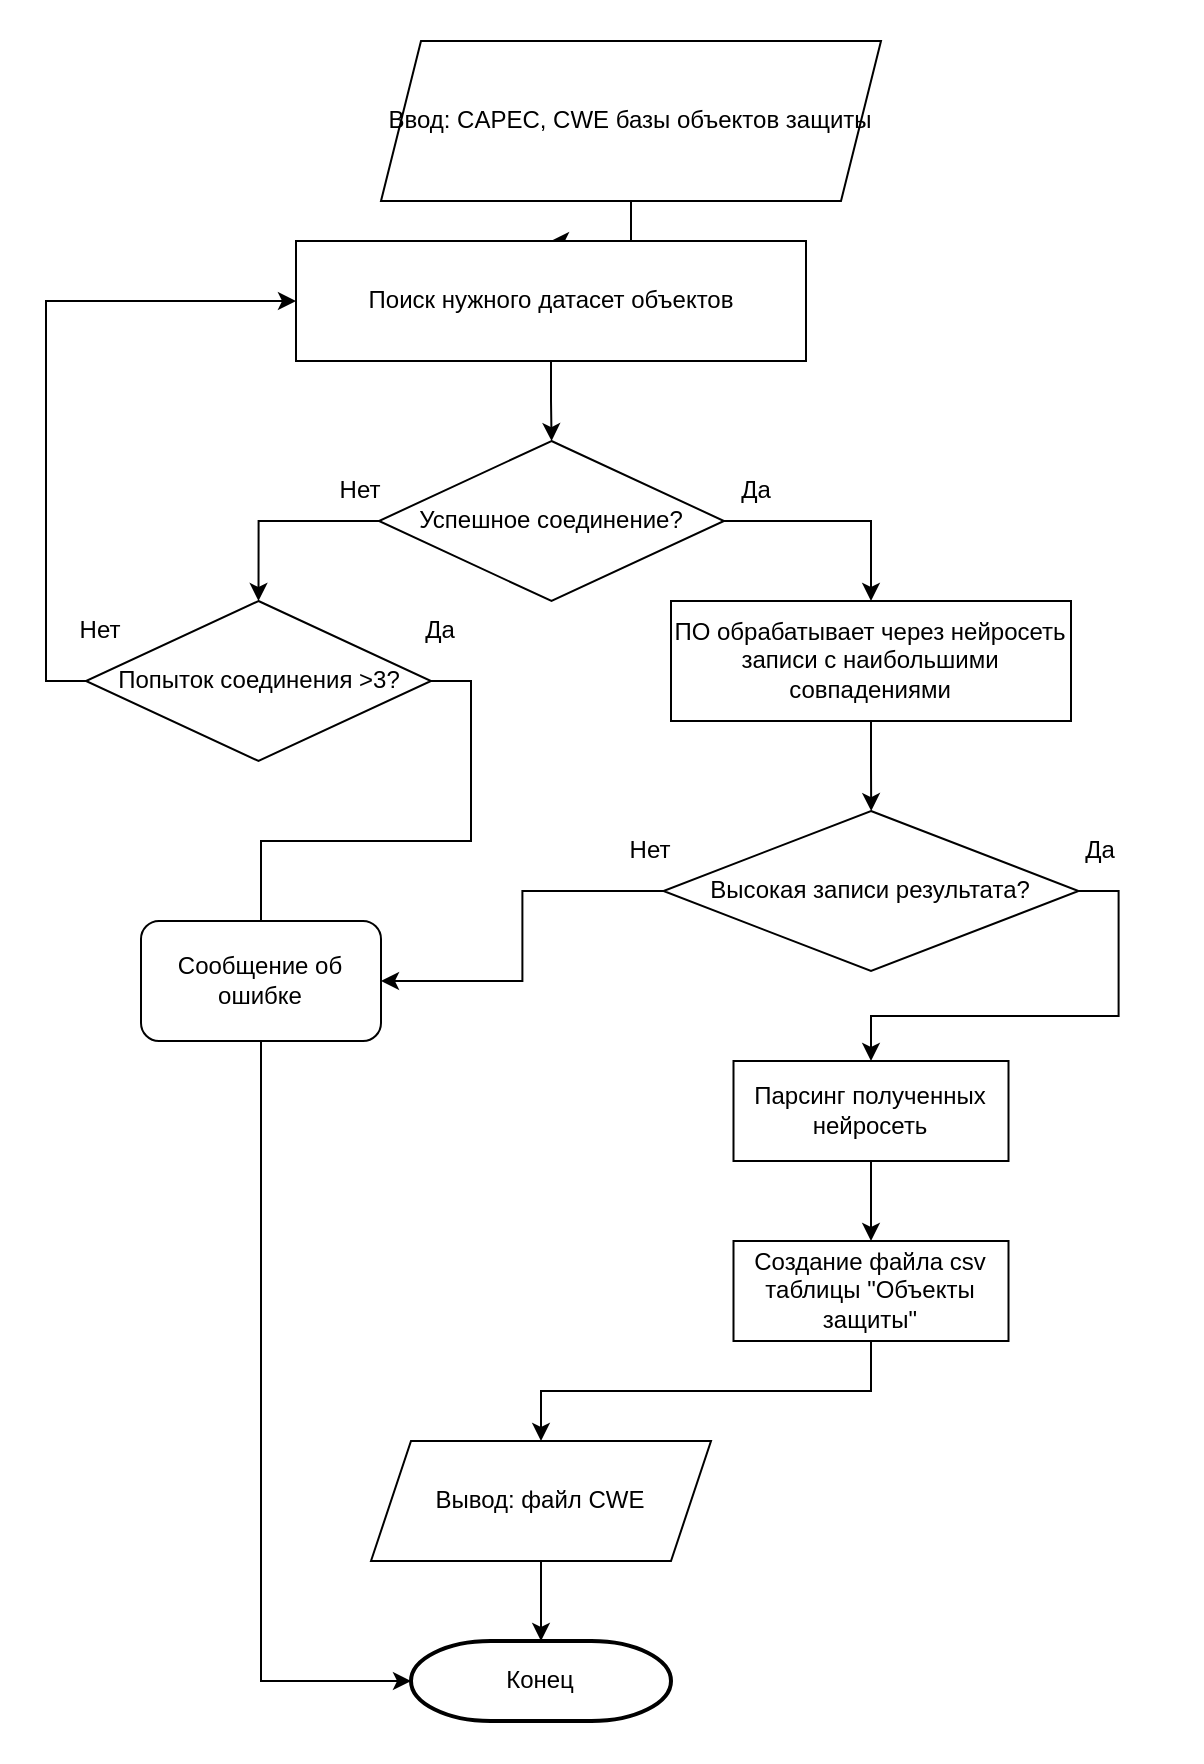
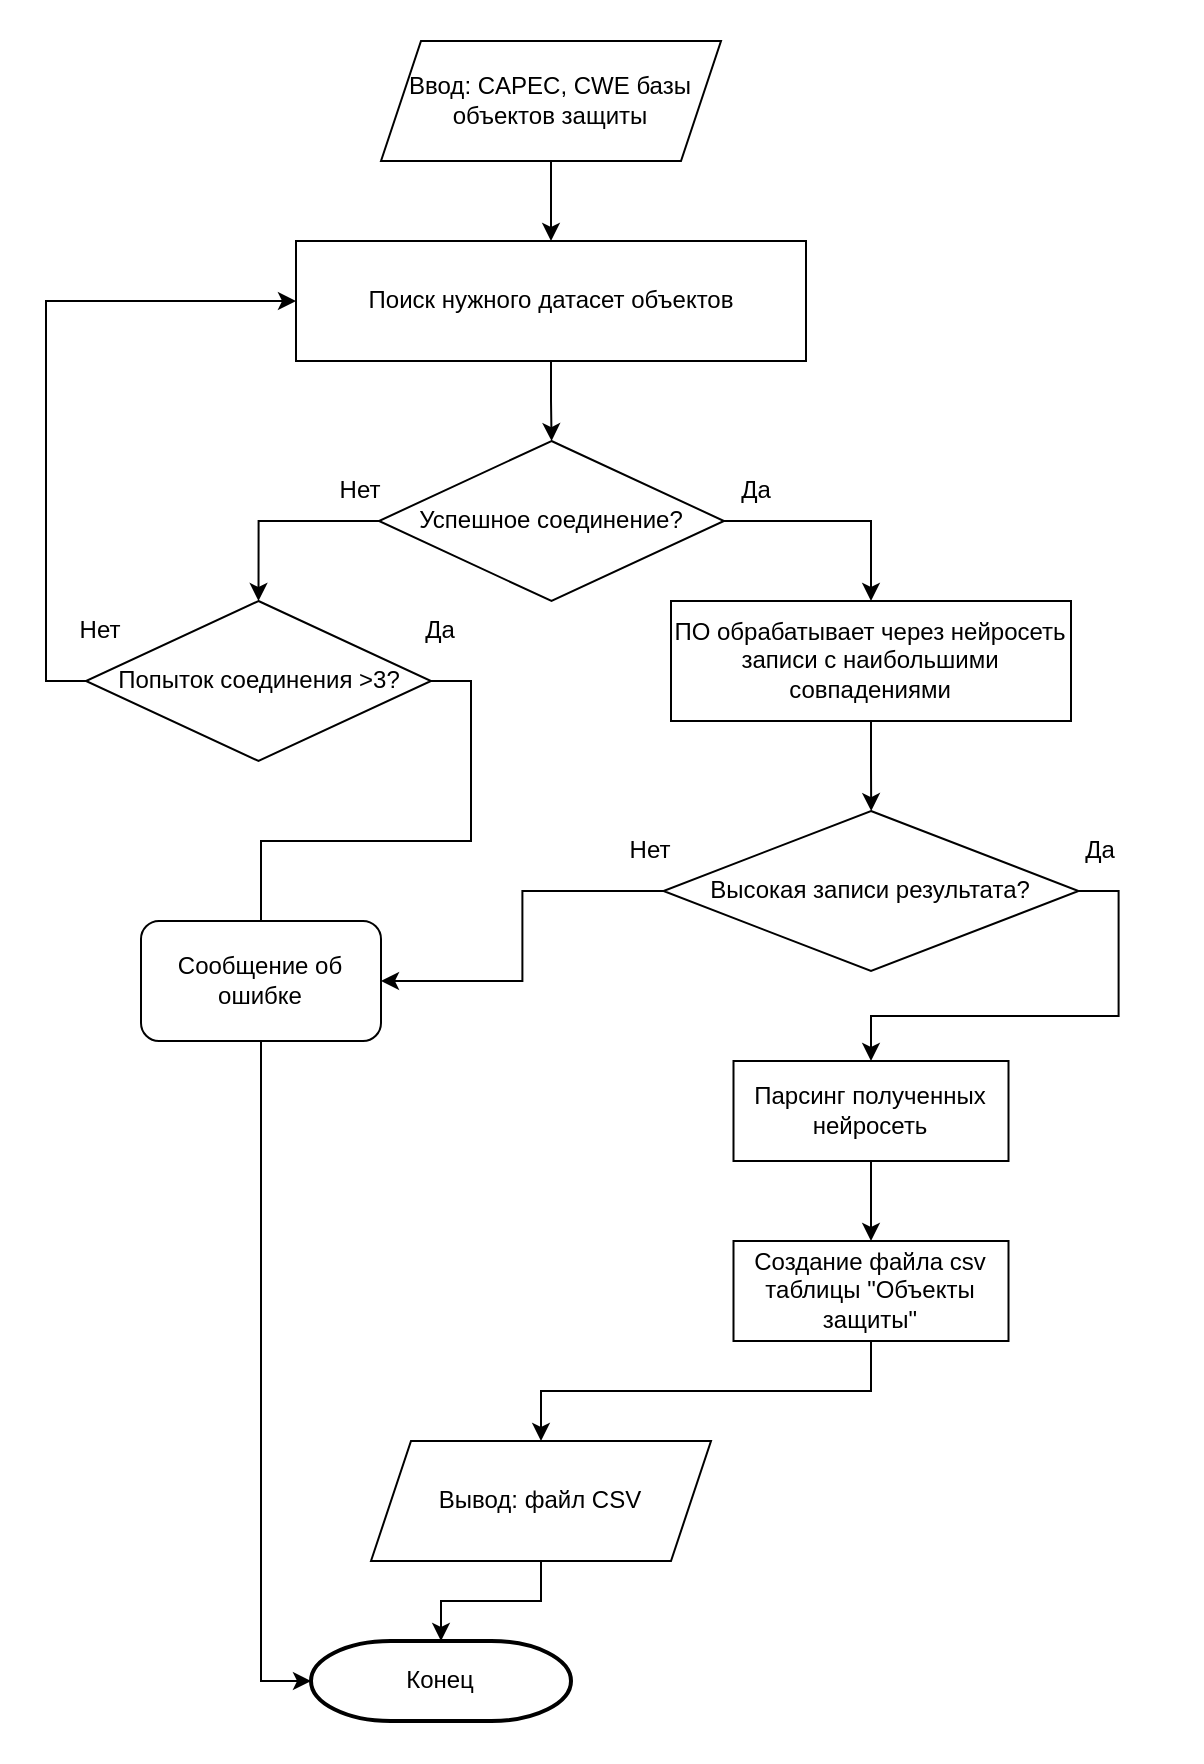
(631, 121) -> (551, 101)
(541, 1501) -> (541, 1501)
(541, 1681) -> (441, 1681)
